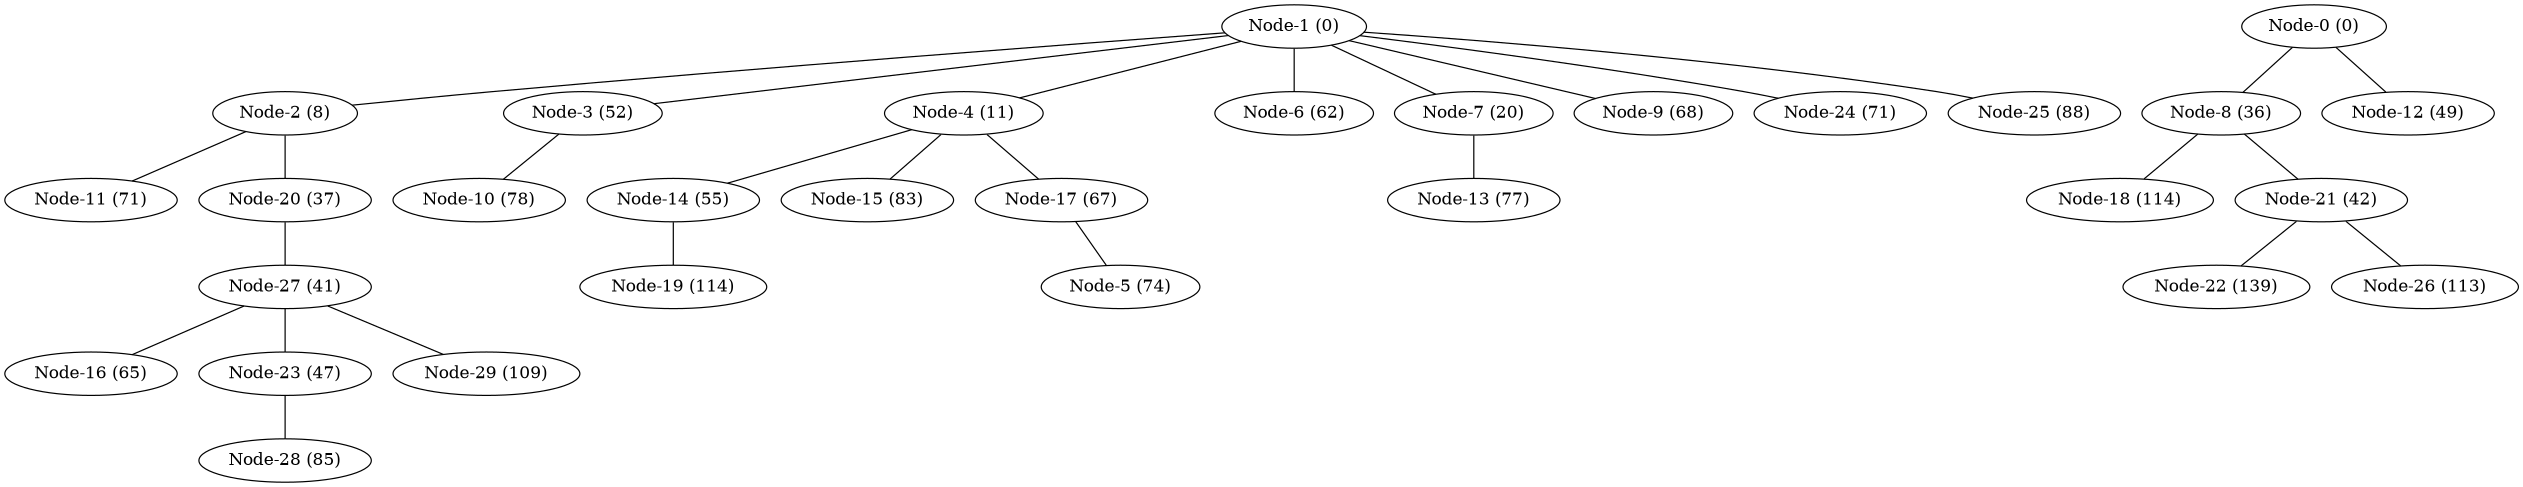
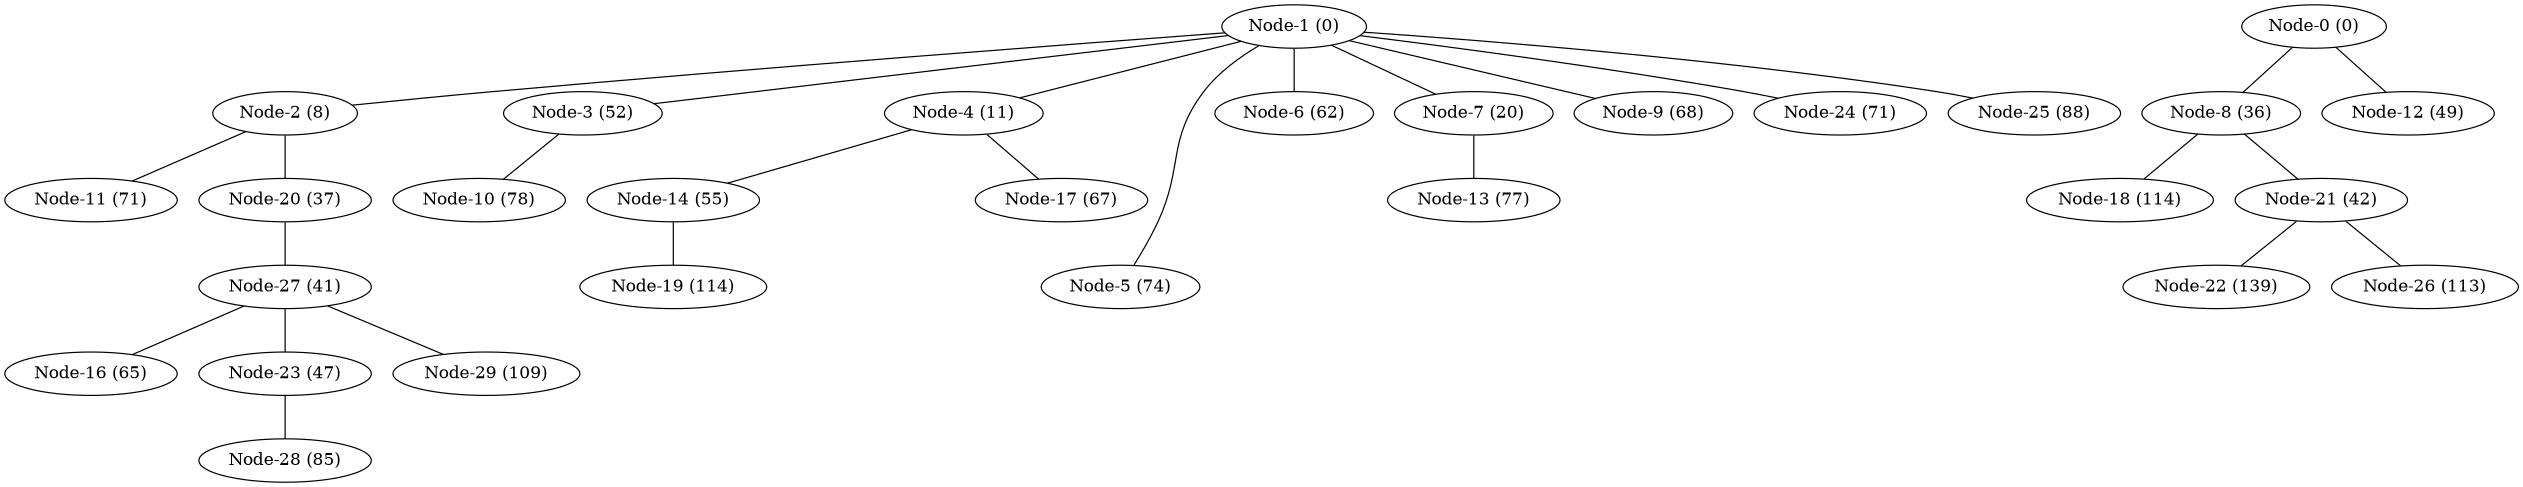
(867, 200) -> none
(1091, 244) -> (1179, 144)
